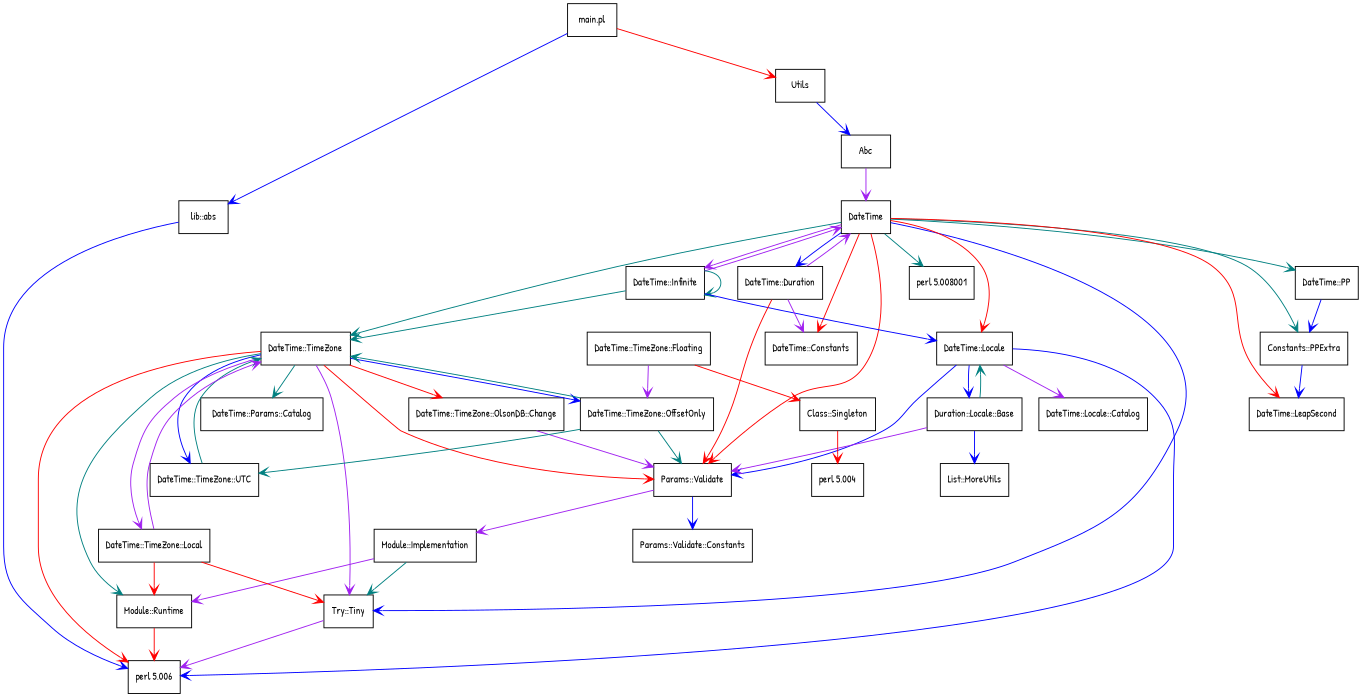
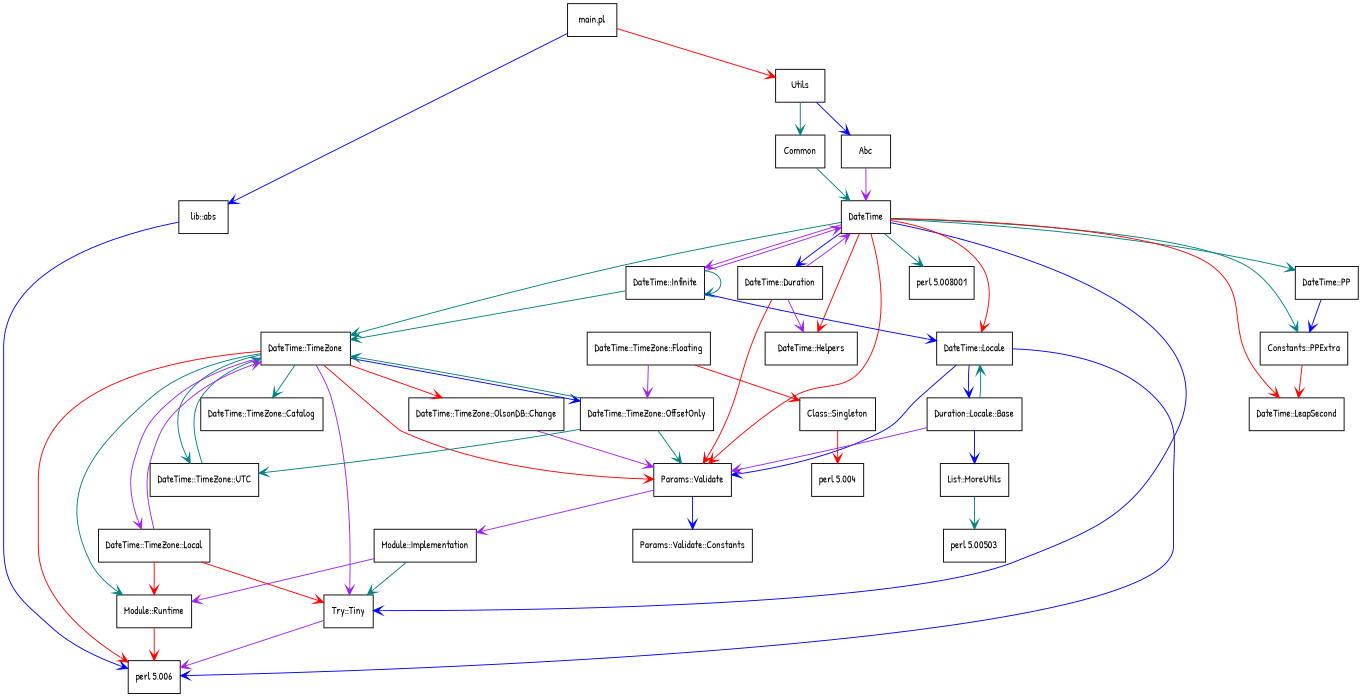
none -> (800, 151)
(811, 349) -> (811, 349)
(1301, 377) -> (1301, 377)
(262, 414) -> (262, 414)
(1093, 414) -> none
(178, 419) -> (178, 419)
none -> (975, 546)
